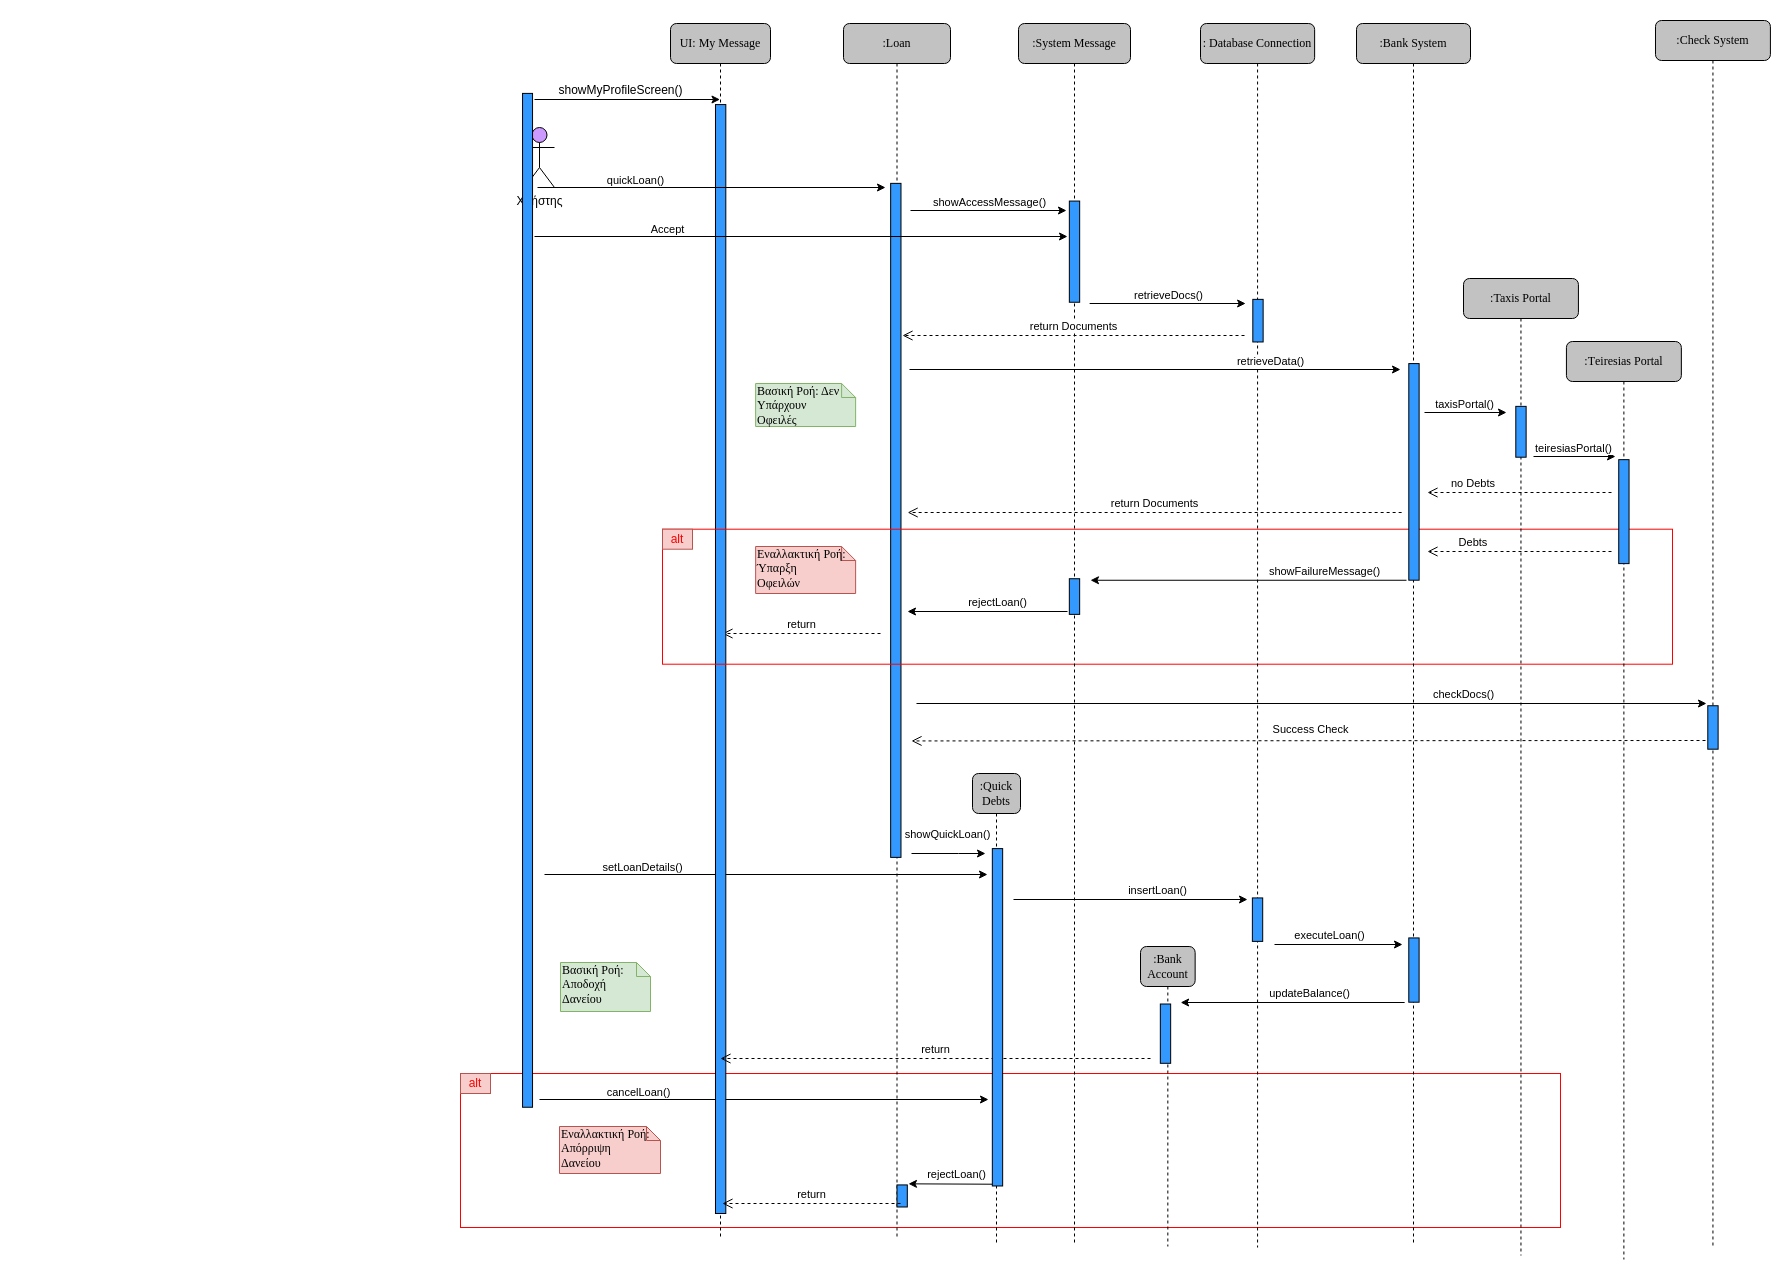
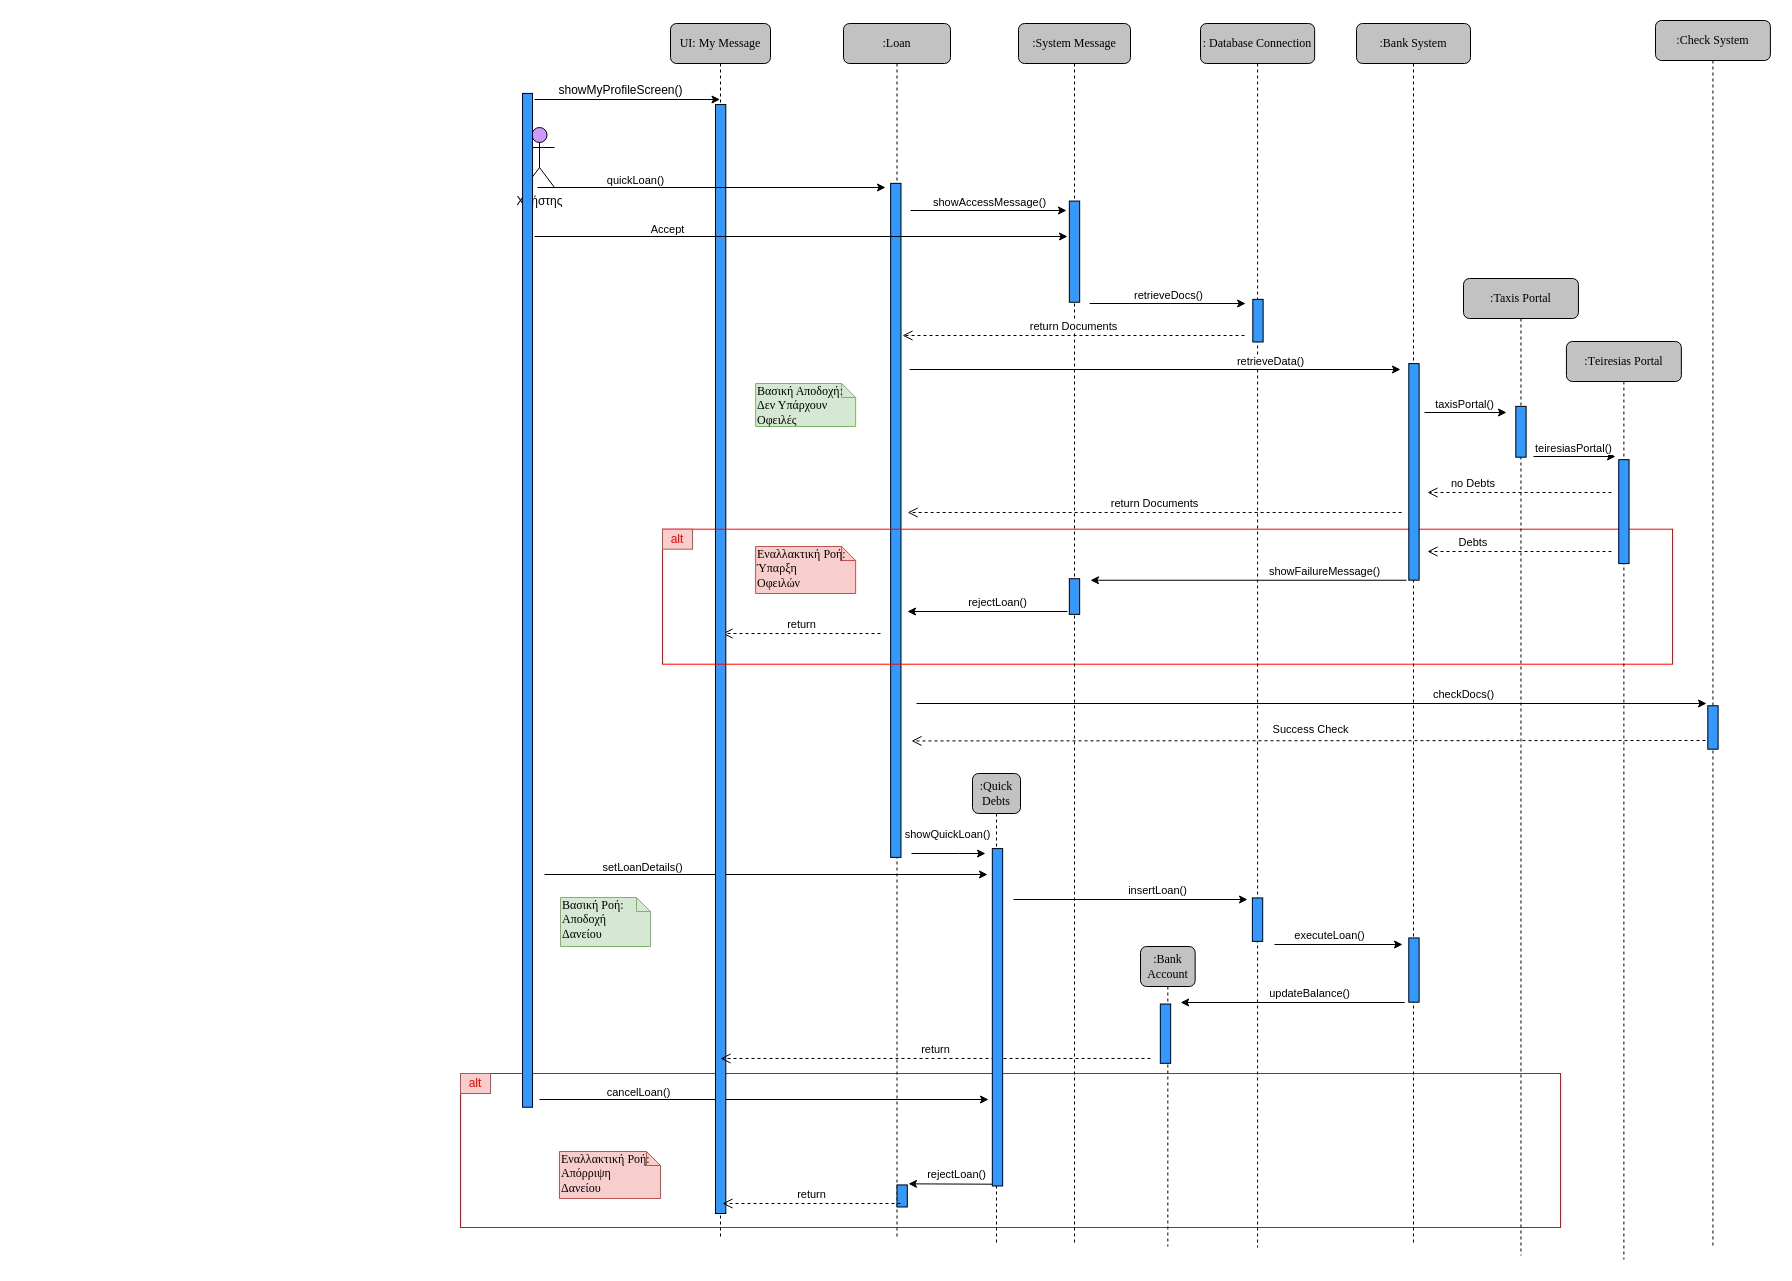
(807, 406) -> (807, 406)
(606, 987) -> (606, 922)
(610, 1150) -> (610, 1175)
